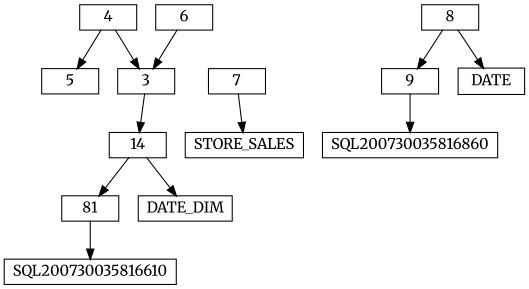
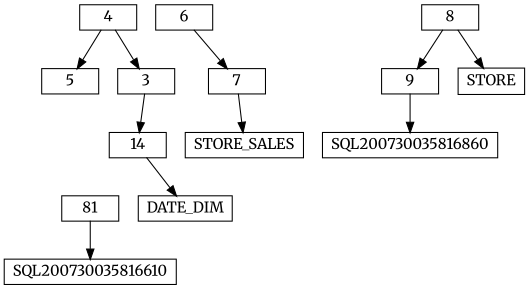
(168, 45) -> (207, 45)
(491, 81) -> (491, 81)
(117, 173) -> none
